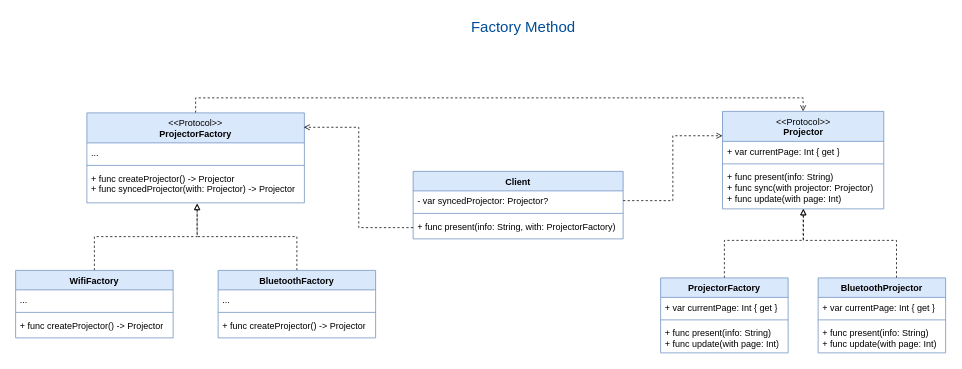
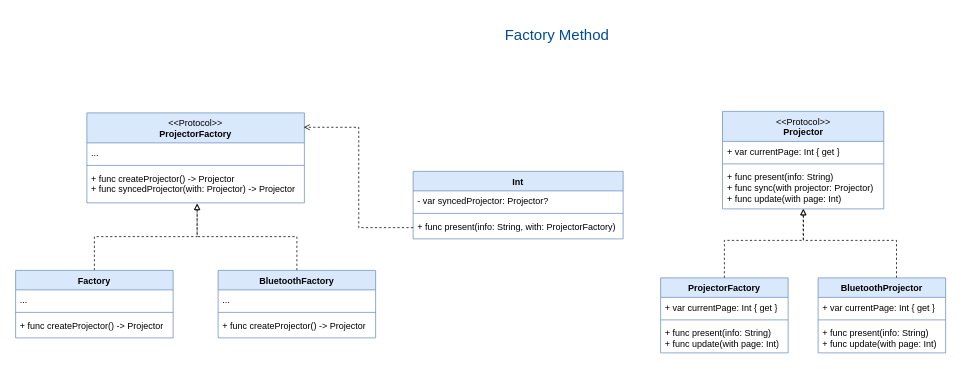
(523, 27) -> (557, 34)
(497, 98) -> none
(673, 169) -> none
(518, 182) -> (518, 182)
(94, 281) -> (94, 281)
